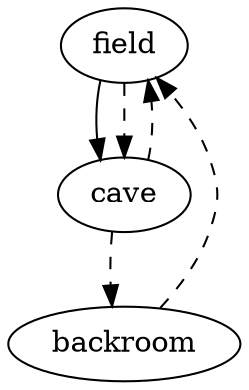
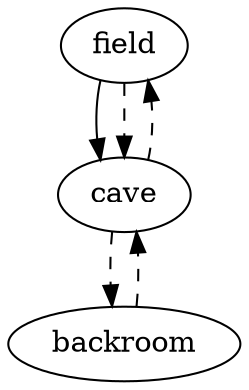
(217, 203) -> (138, 279)
